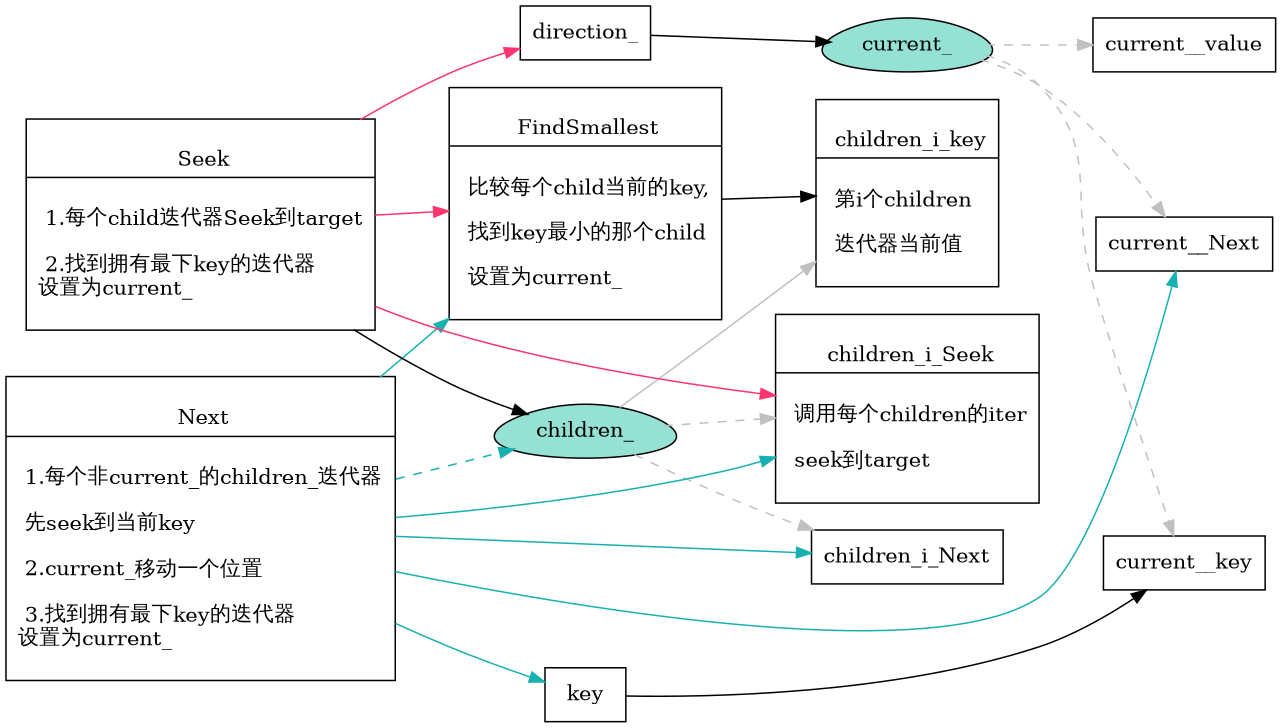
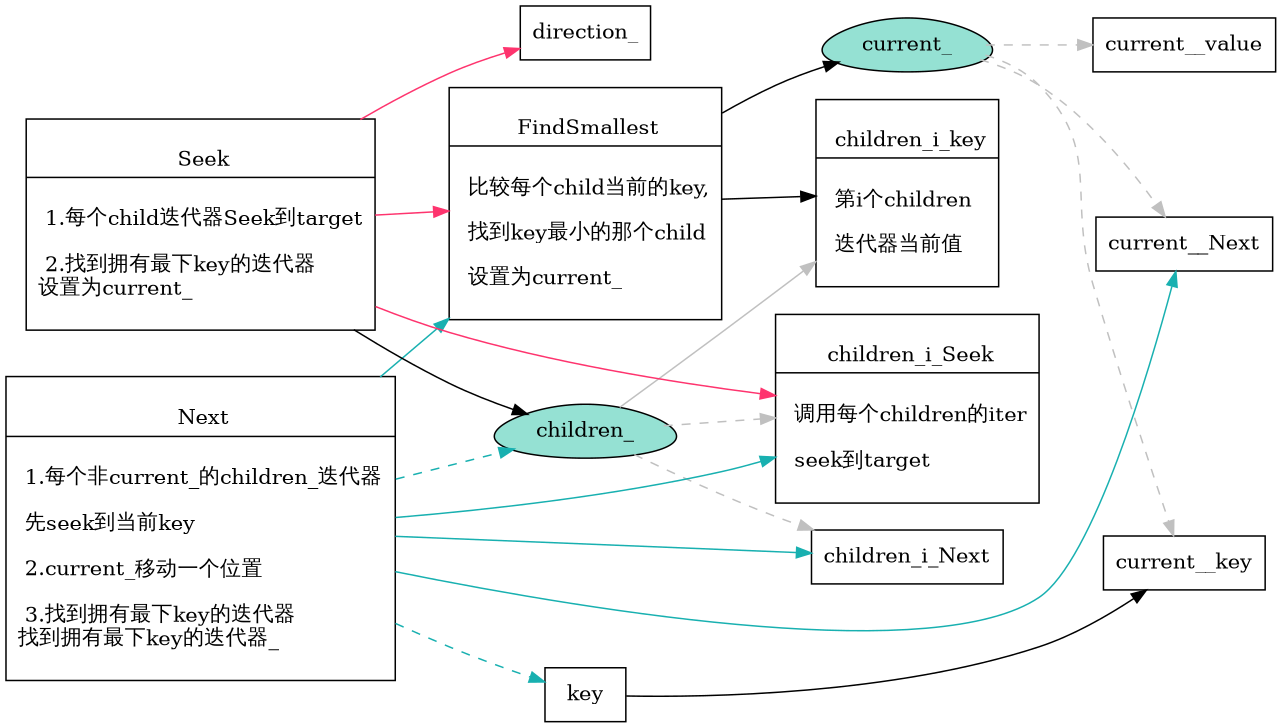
(733, 38) -> (772, 87)
(95, 638) -> (149, 638)
(462, 652) -> (462, 652)
